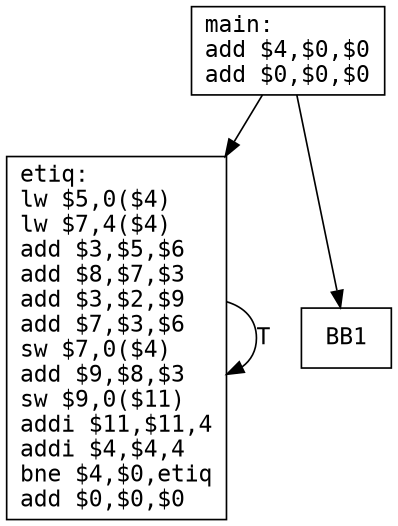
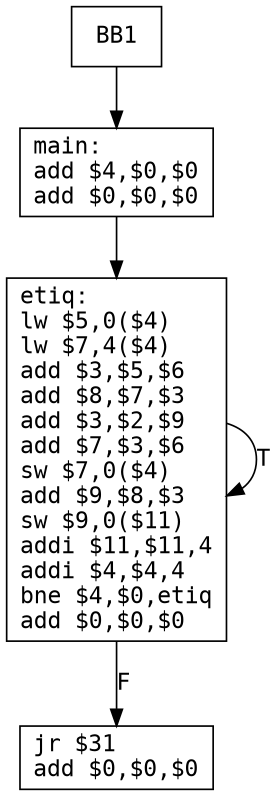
(317, 193) -> (117, 89)
none -> (117, 758)
